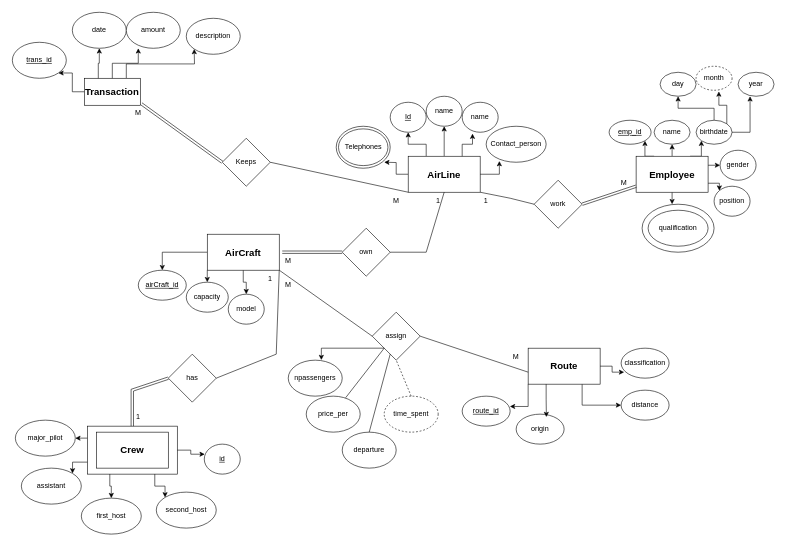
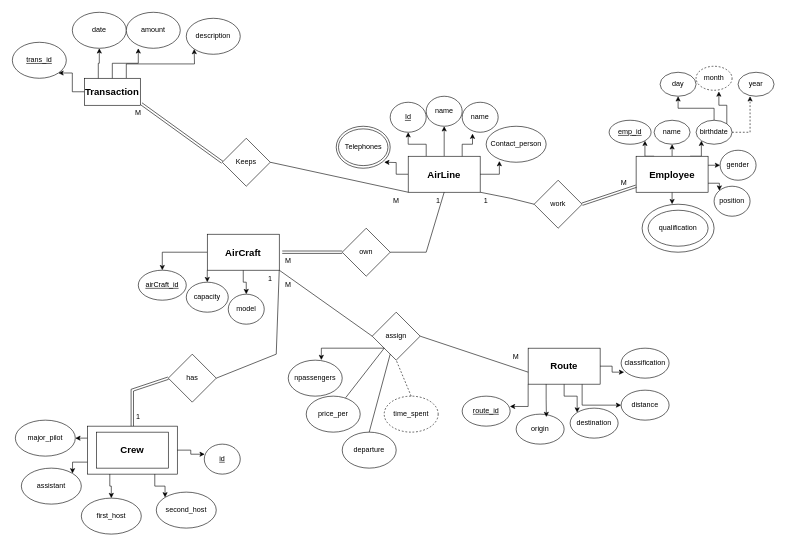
(750, 126) -> (750, 126)
none -> (577, 407)
none -> (594, 423)
